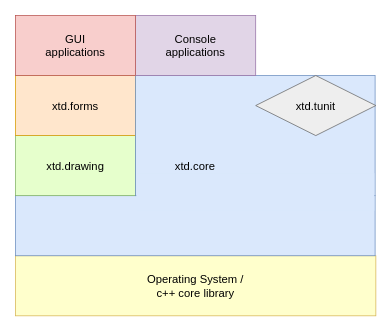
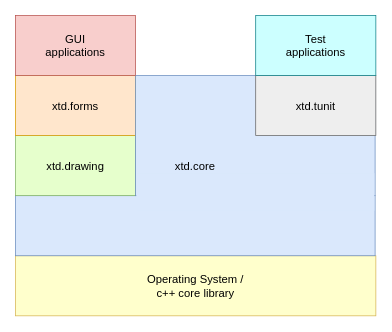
(195, 45) -> none
none -> (315, 45)
(315, 105) -> (315, 105)
